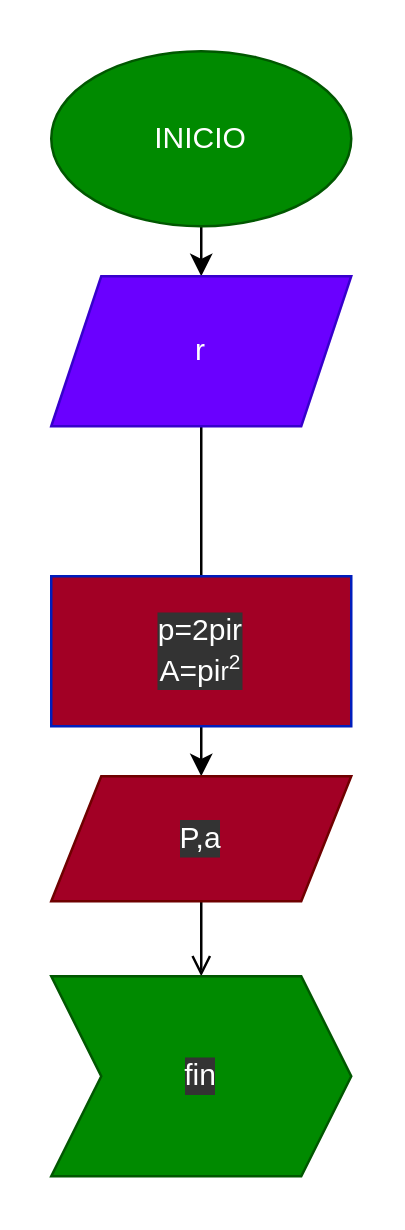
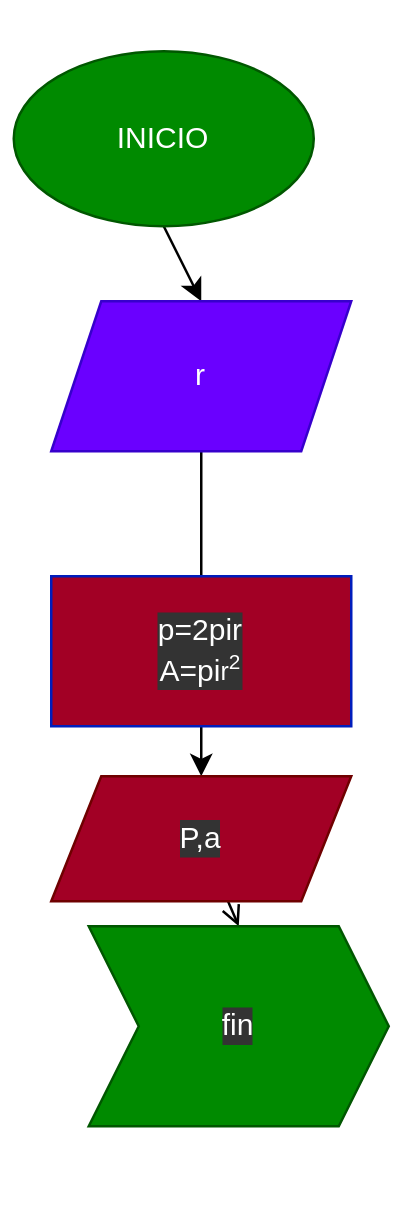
(201, 139) -> (164, 139)
(201, 351) -> (201, 376)
(201, 1076) -> (239, 1026)
